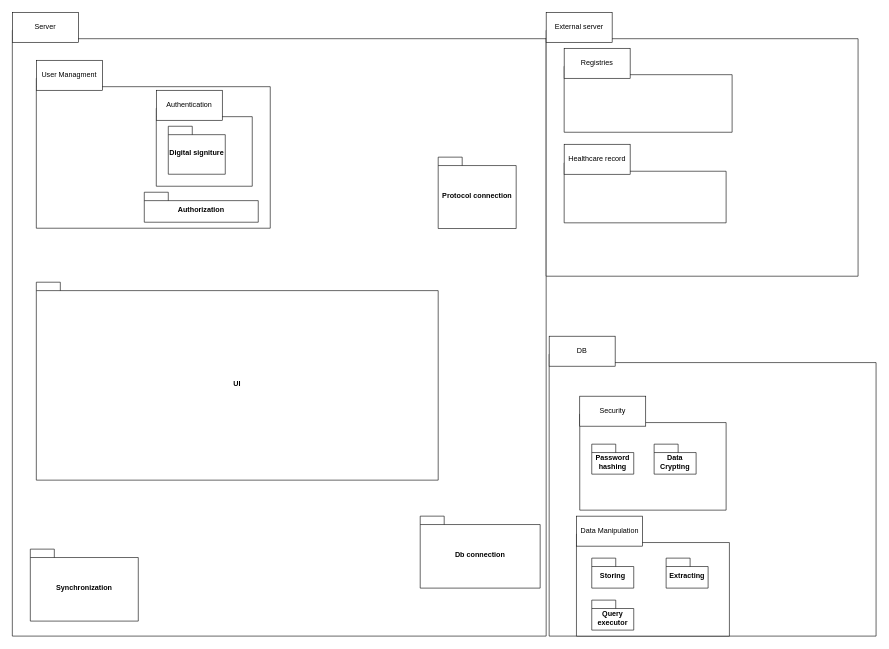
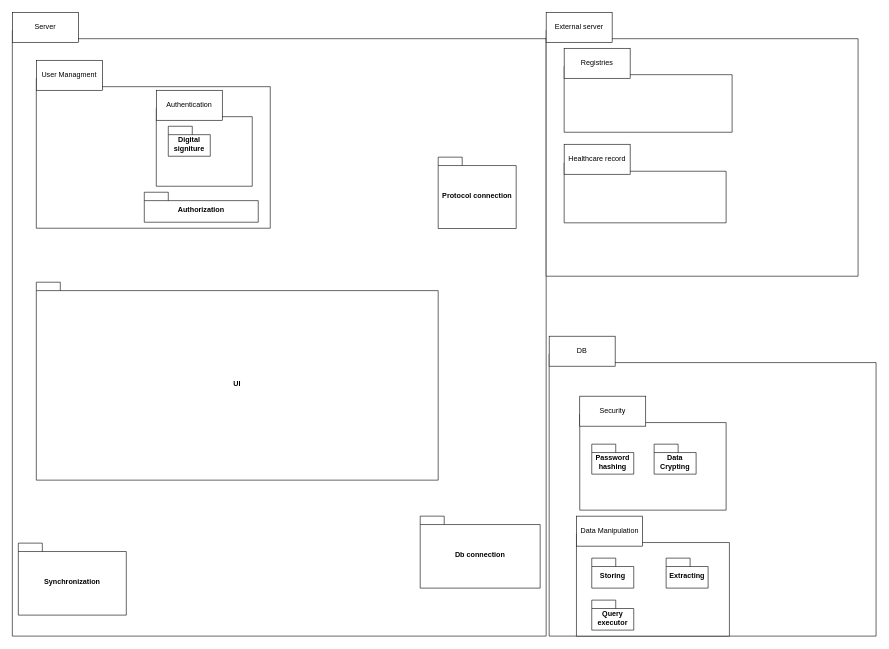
(197, 150) -> (189, 141)
(84, 585) -> (72, 579)
